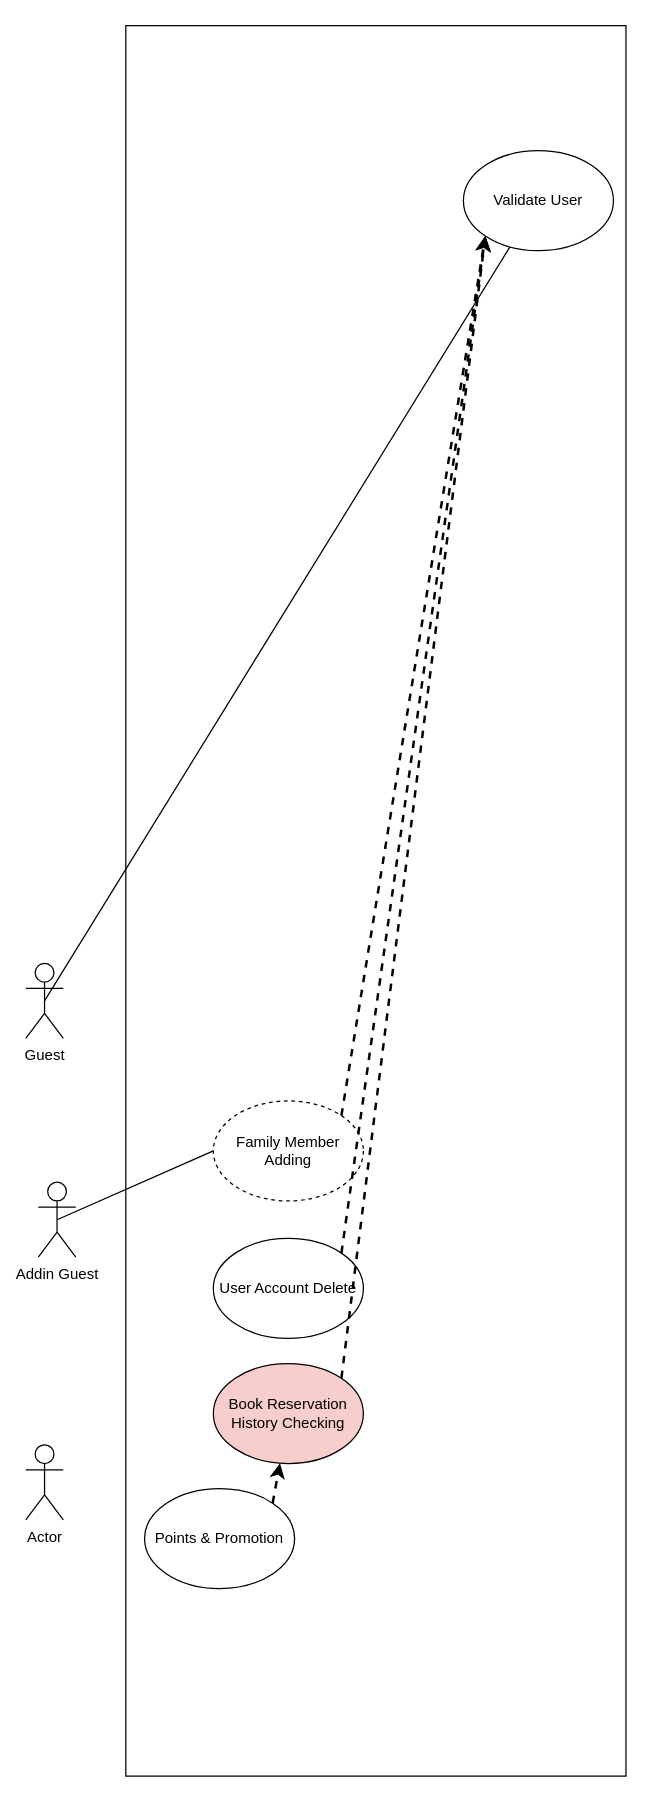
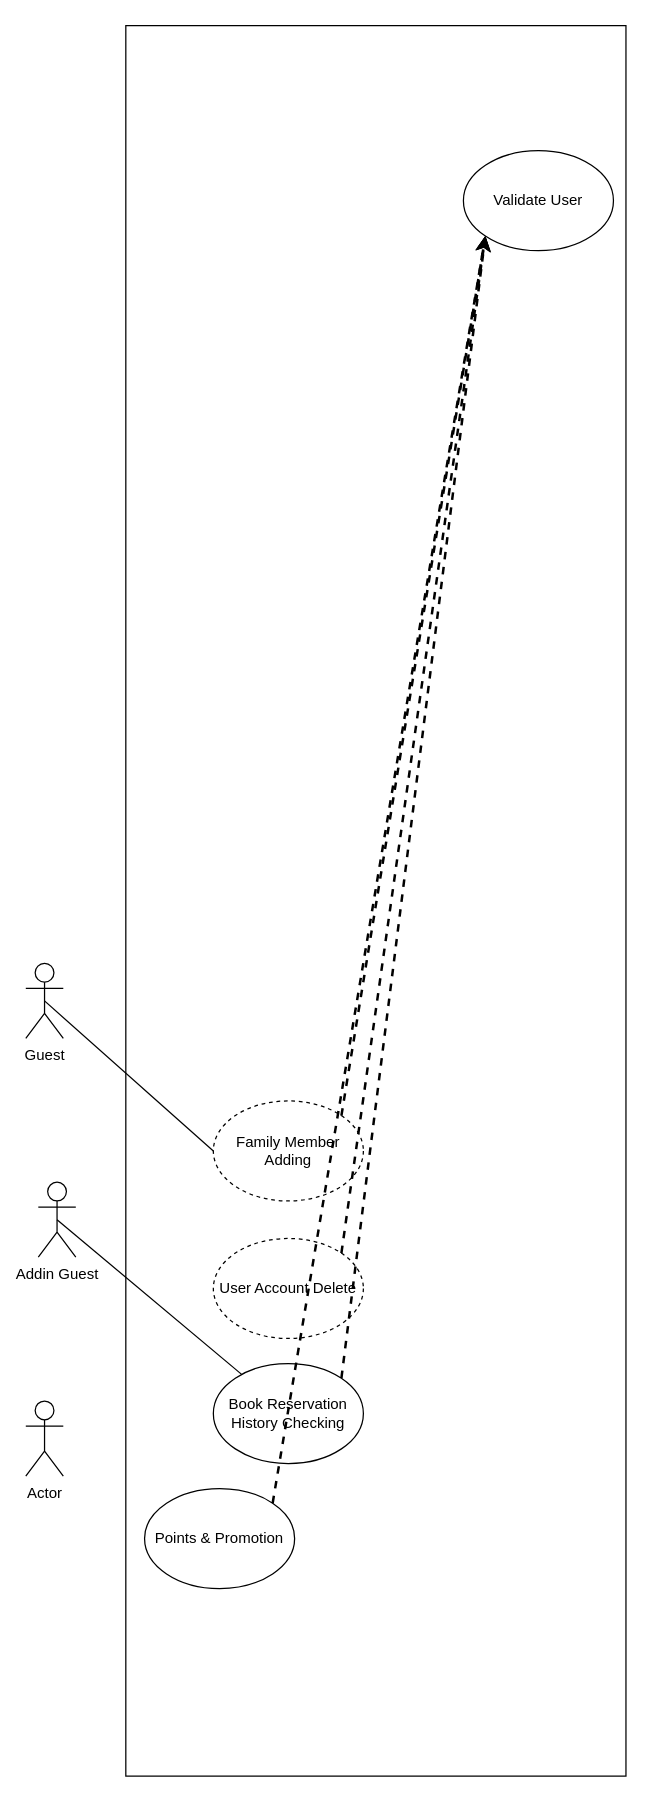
(458, 404) -> (458, 404)
(258, 655) -> (128, 1075)
(143, 1181) -> (150, 1297)
(288, 1288) -> (288, 1288)
(288, 1413) -> (288, 1413)
(278, 1475) -> (324, 1198)
(44, 1482) -> (44, 1438)
